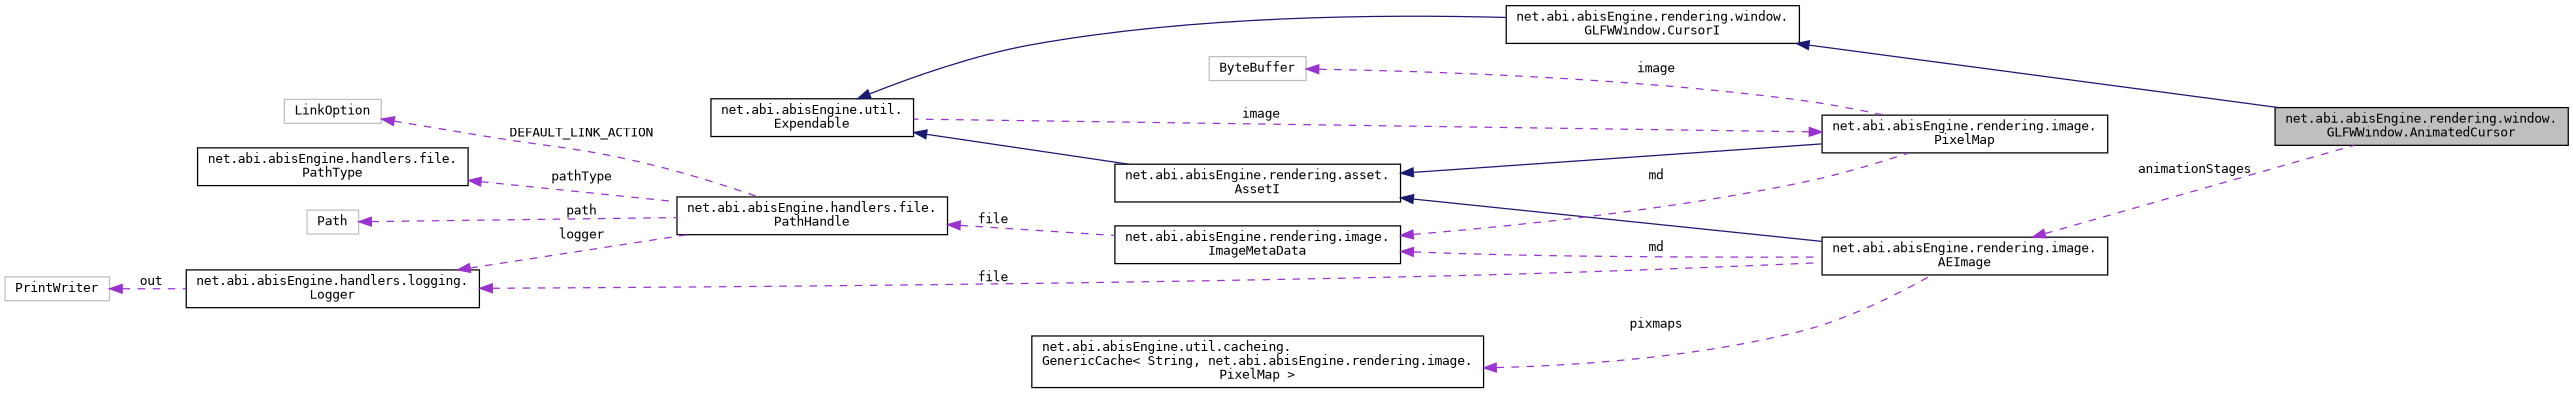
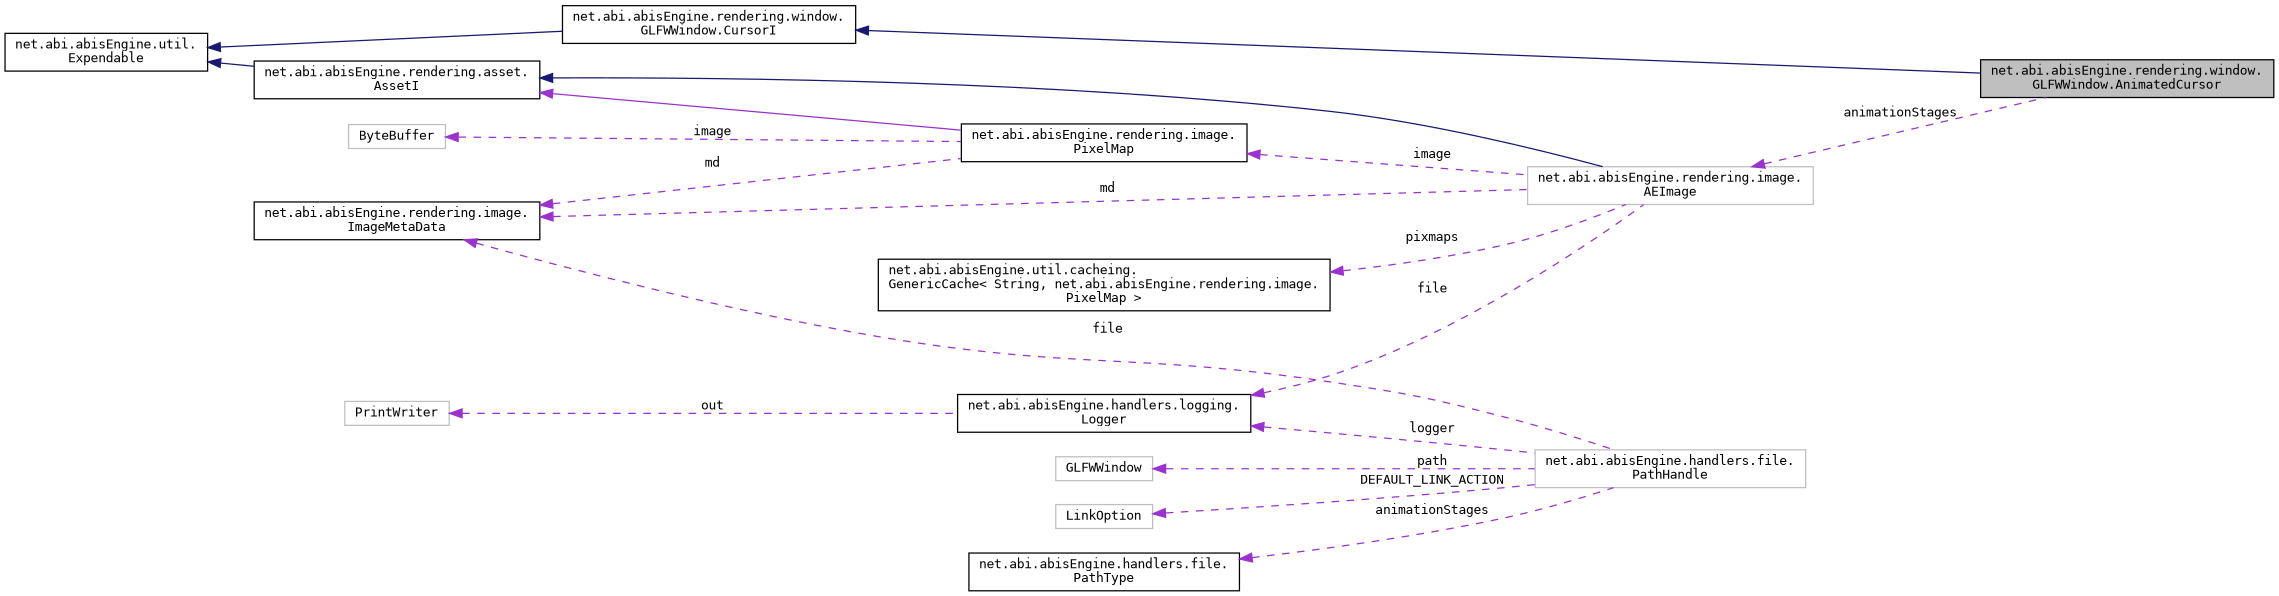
(1361, 125) -> (1394, 165)
(1618, 158) -> (757, 112)
(578, 177) -> (1429, 511)
(812, 216) -> (1670, 469)
(333, 222) -> (1104, 469)
(1038, 230) -> (1044, 357)
(1965, 256) -> (1670, 186)
